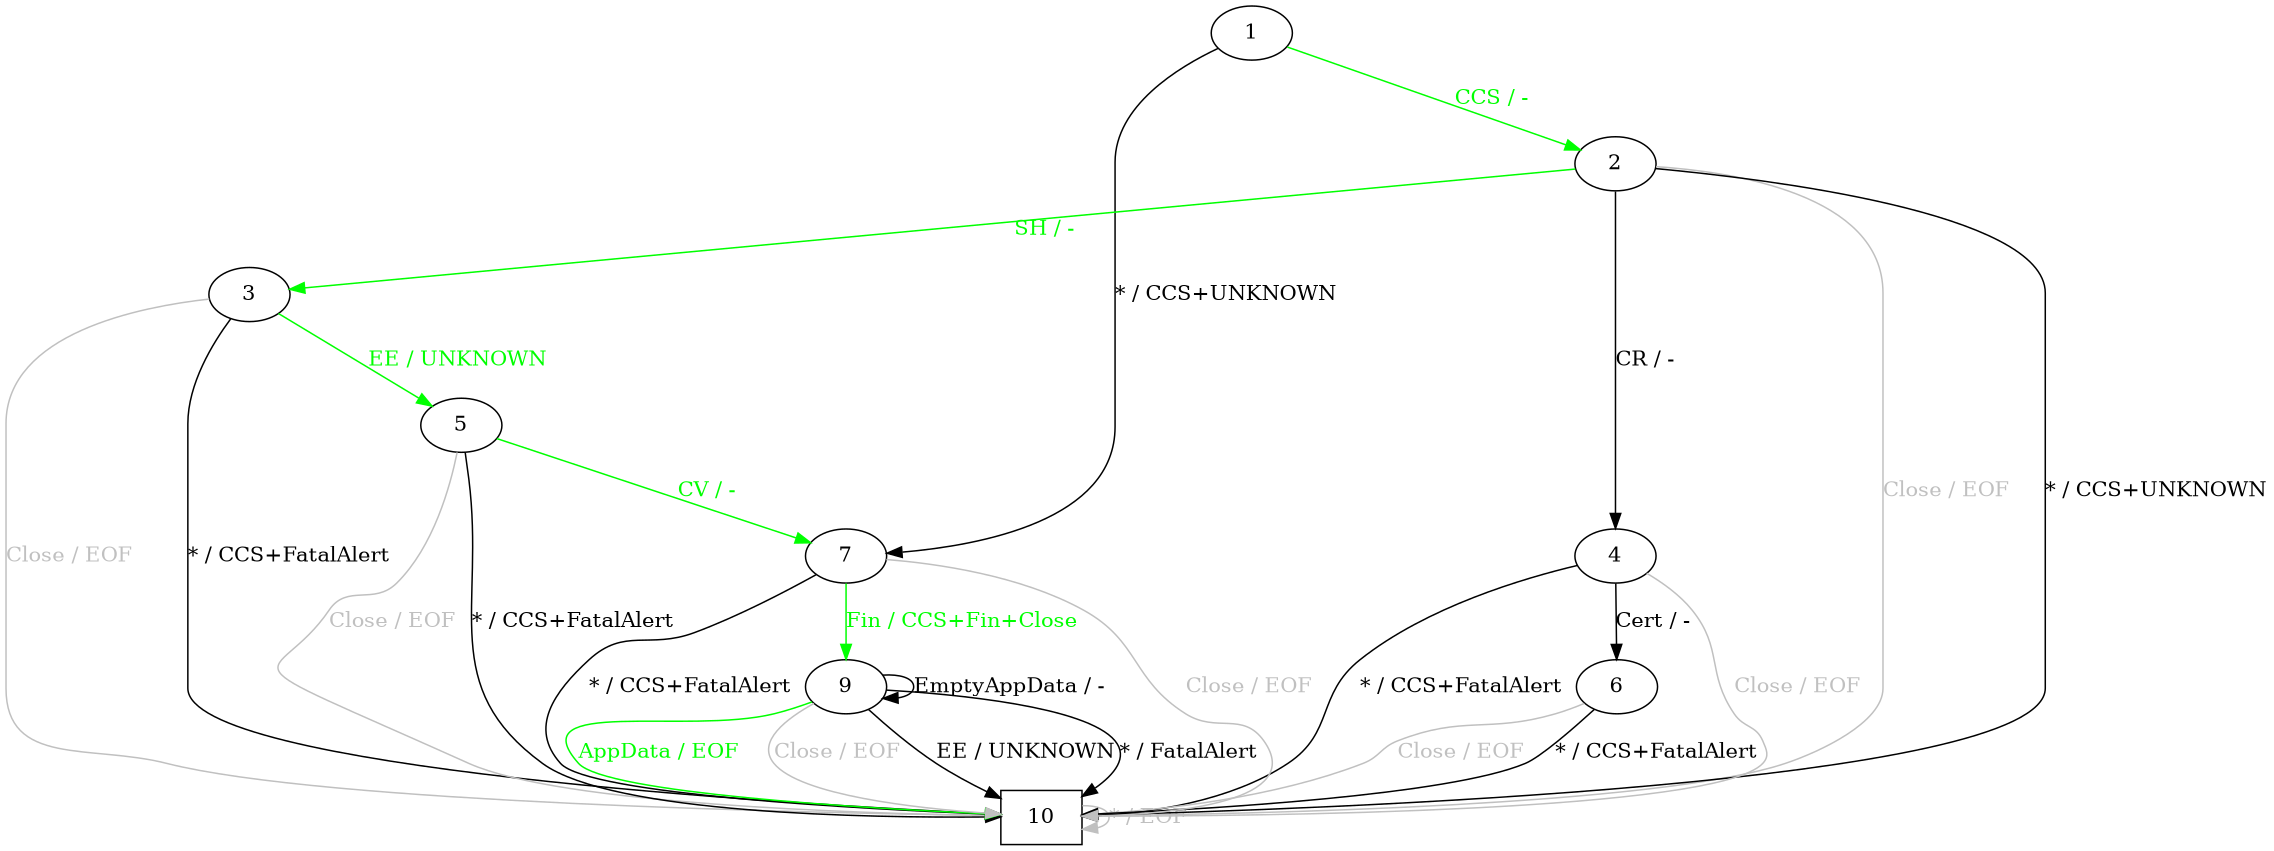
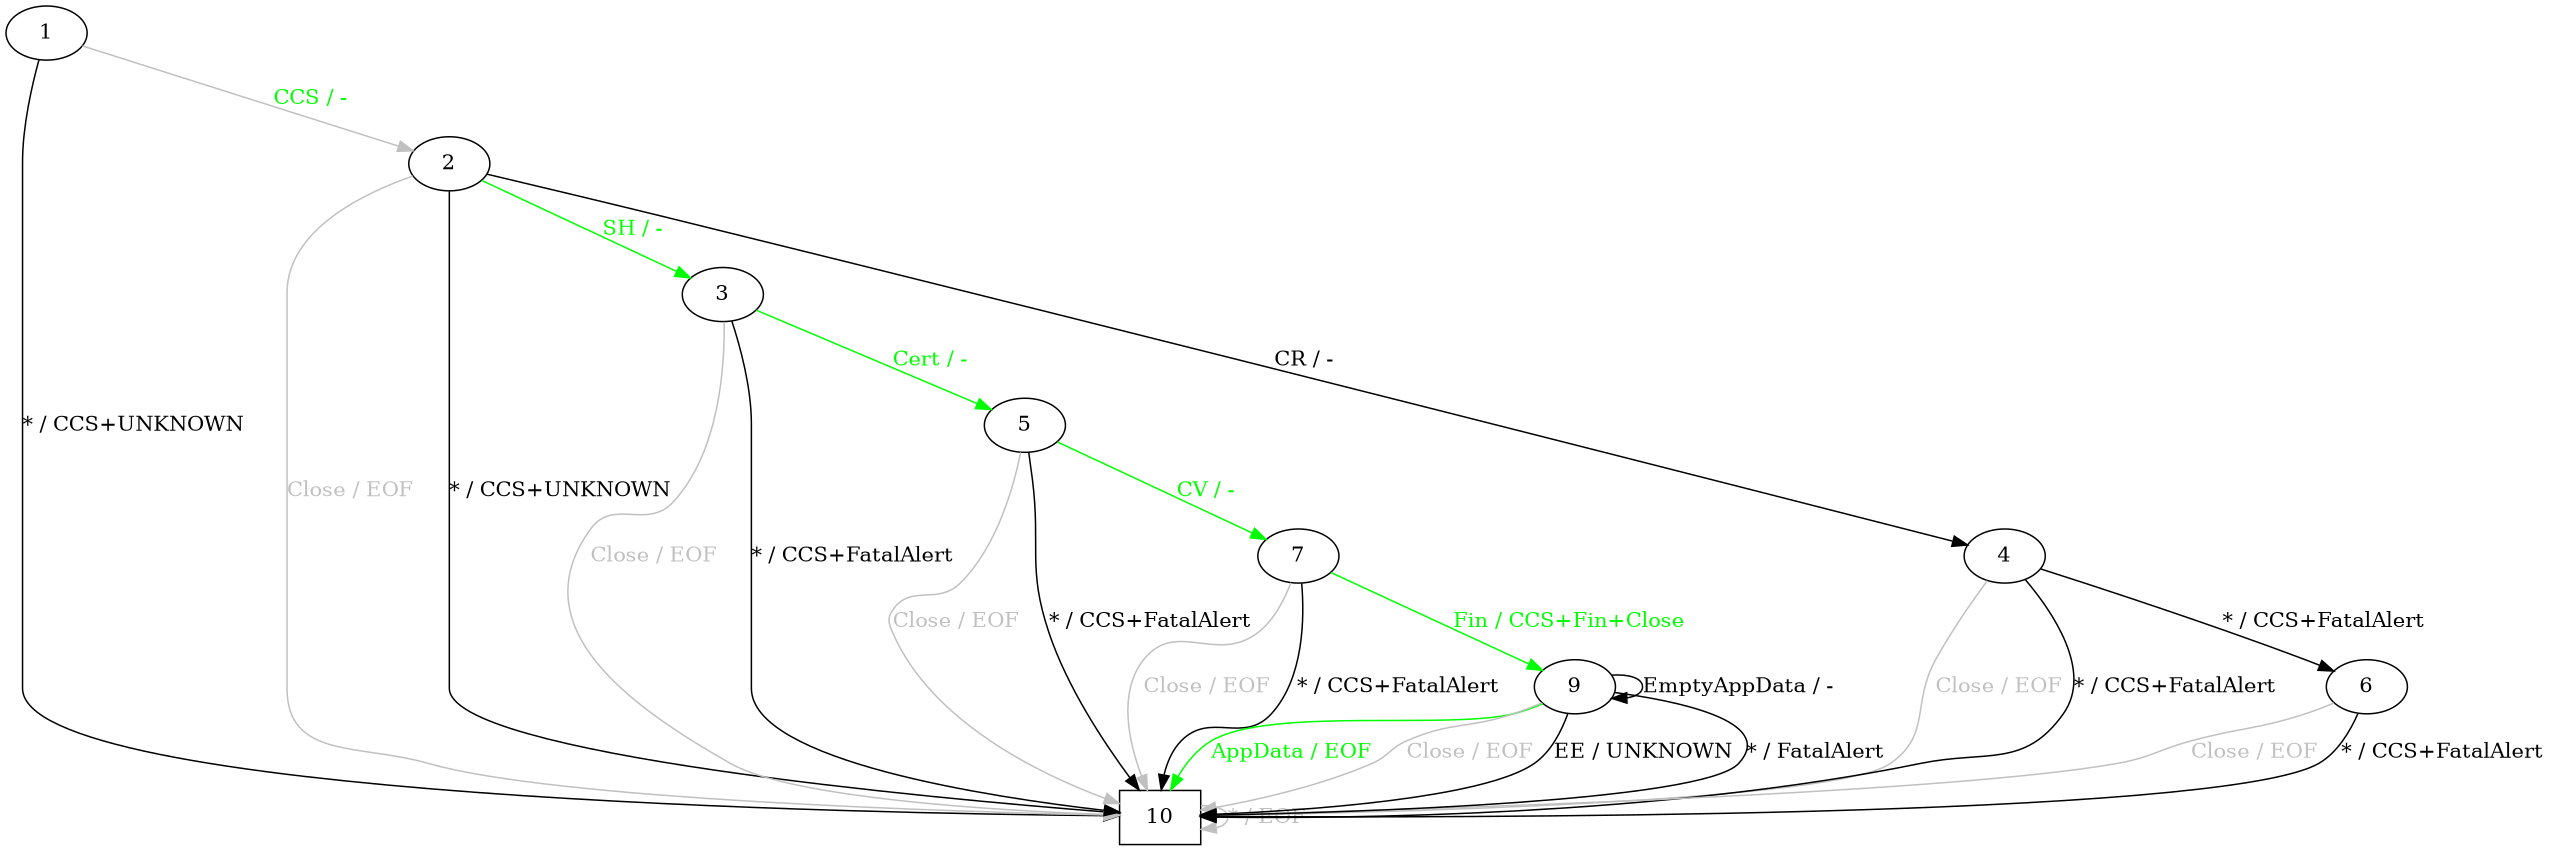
(1427, 96) -> (240, 96)
(1115, 349) -> (239, 766)
(458, 360) -> (930, 360)
(1653, 621) -> (2324, 621)
